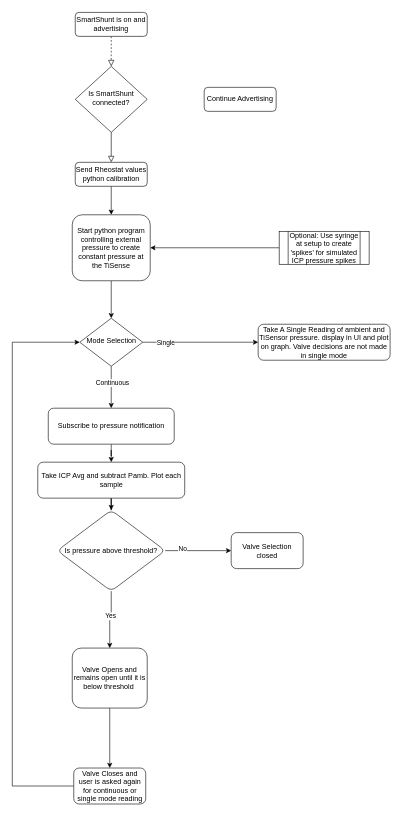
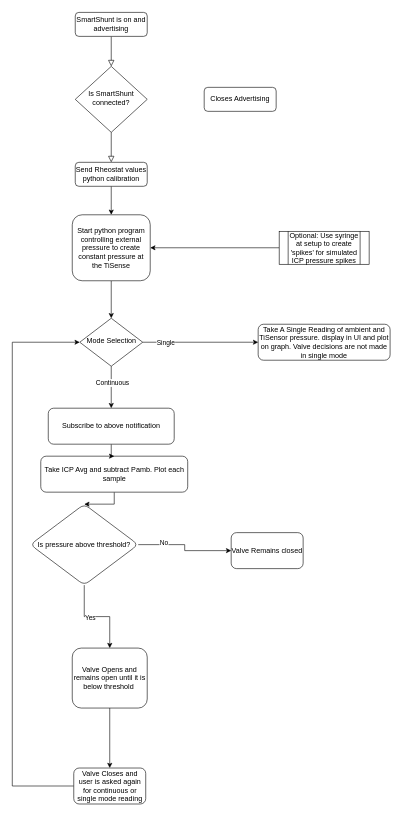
(111, 48) -> (111, 48)
(240, 99) -> (240, 99)
(111, 426) -> (111, 426)
(111, 480) -> (114, 474)
(111, 551) -> (84, 545)
(267, 551) -> (267, 551)
